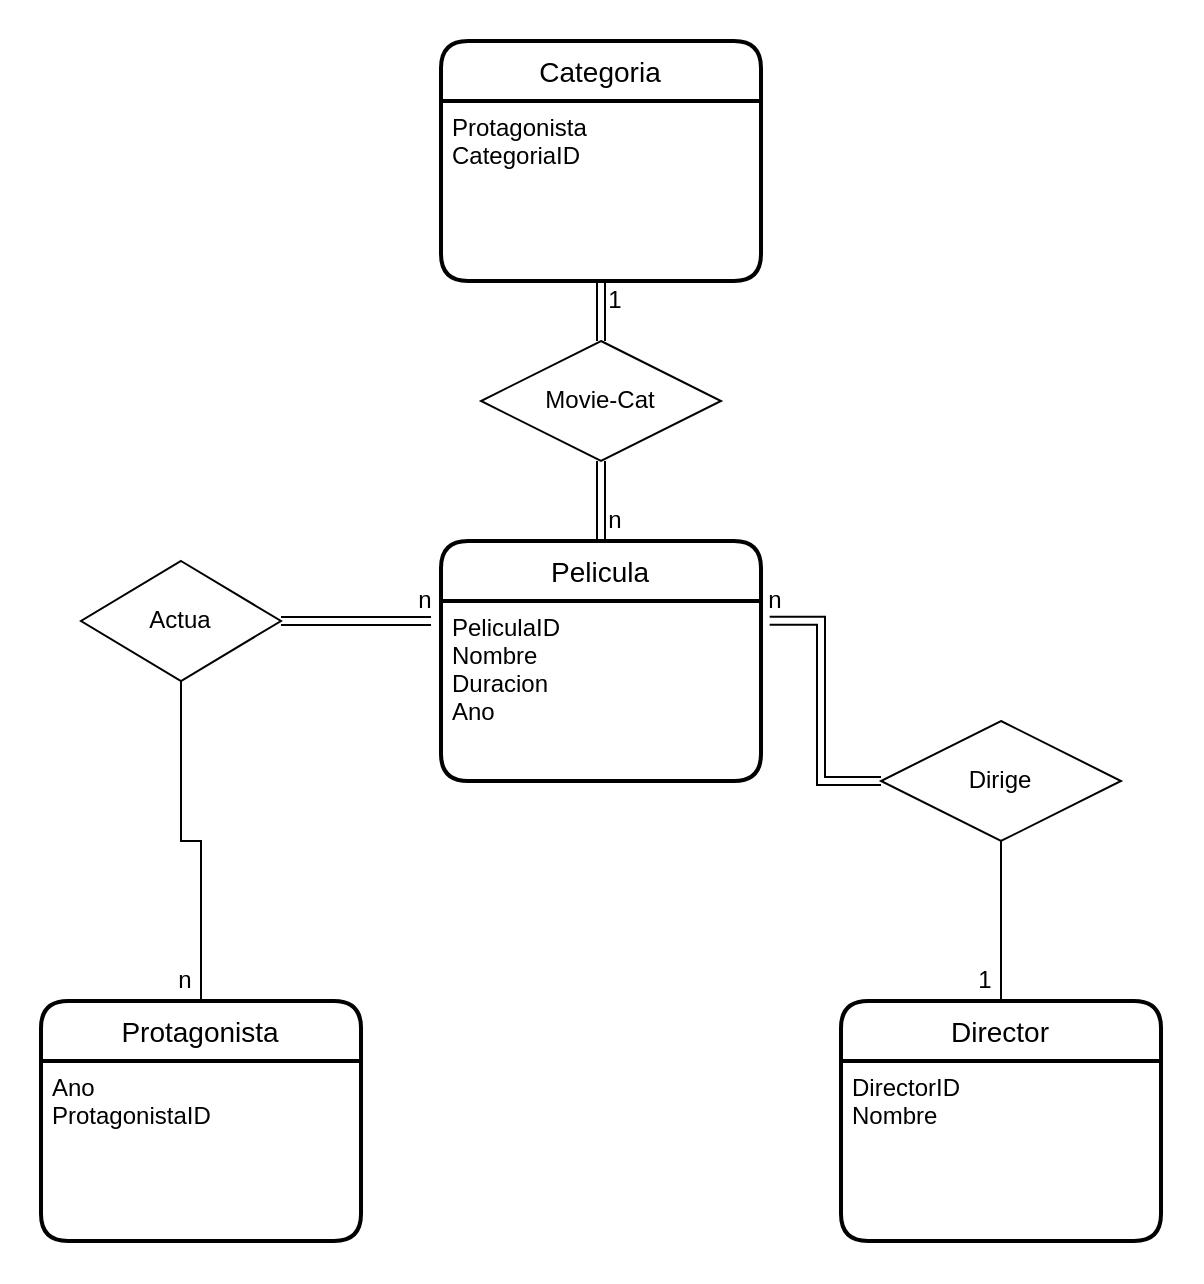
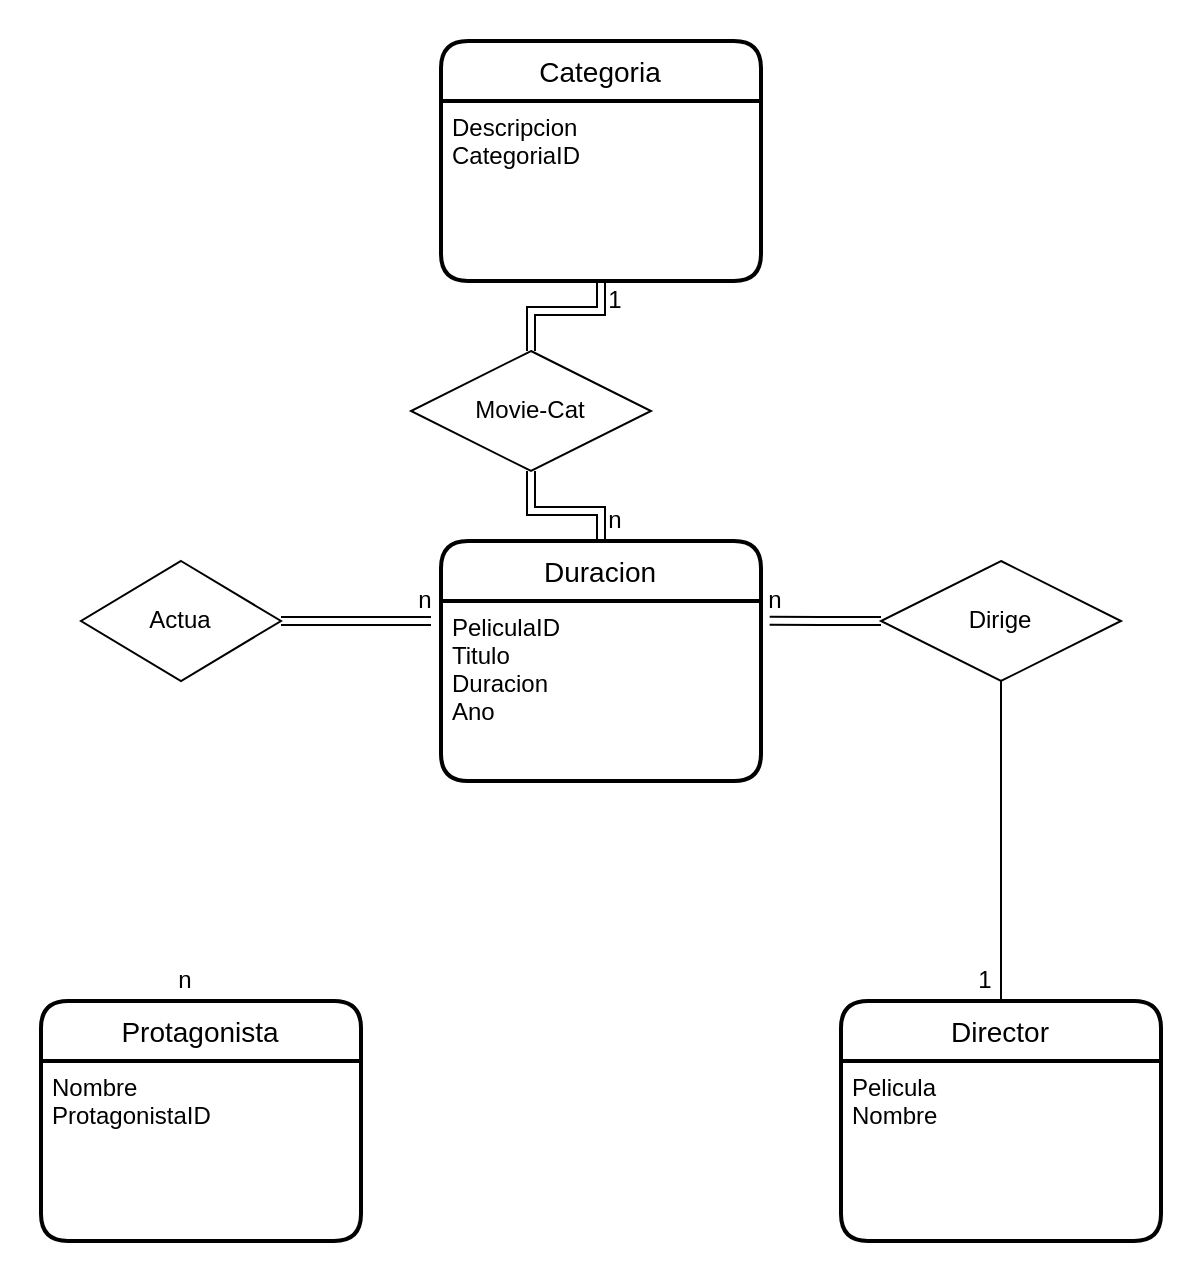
(530, 128) -> (520, 128)
(601, 401) -> (531, 411)
(600, 573) -> (600, 573)
(510, 628) -> (510, 628)
(1001, 781) -> (1001, 621)
(191, 841) -> none
(72, 1088) -> (92, 1088)
(916, 1088) -> (896, 1088)
